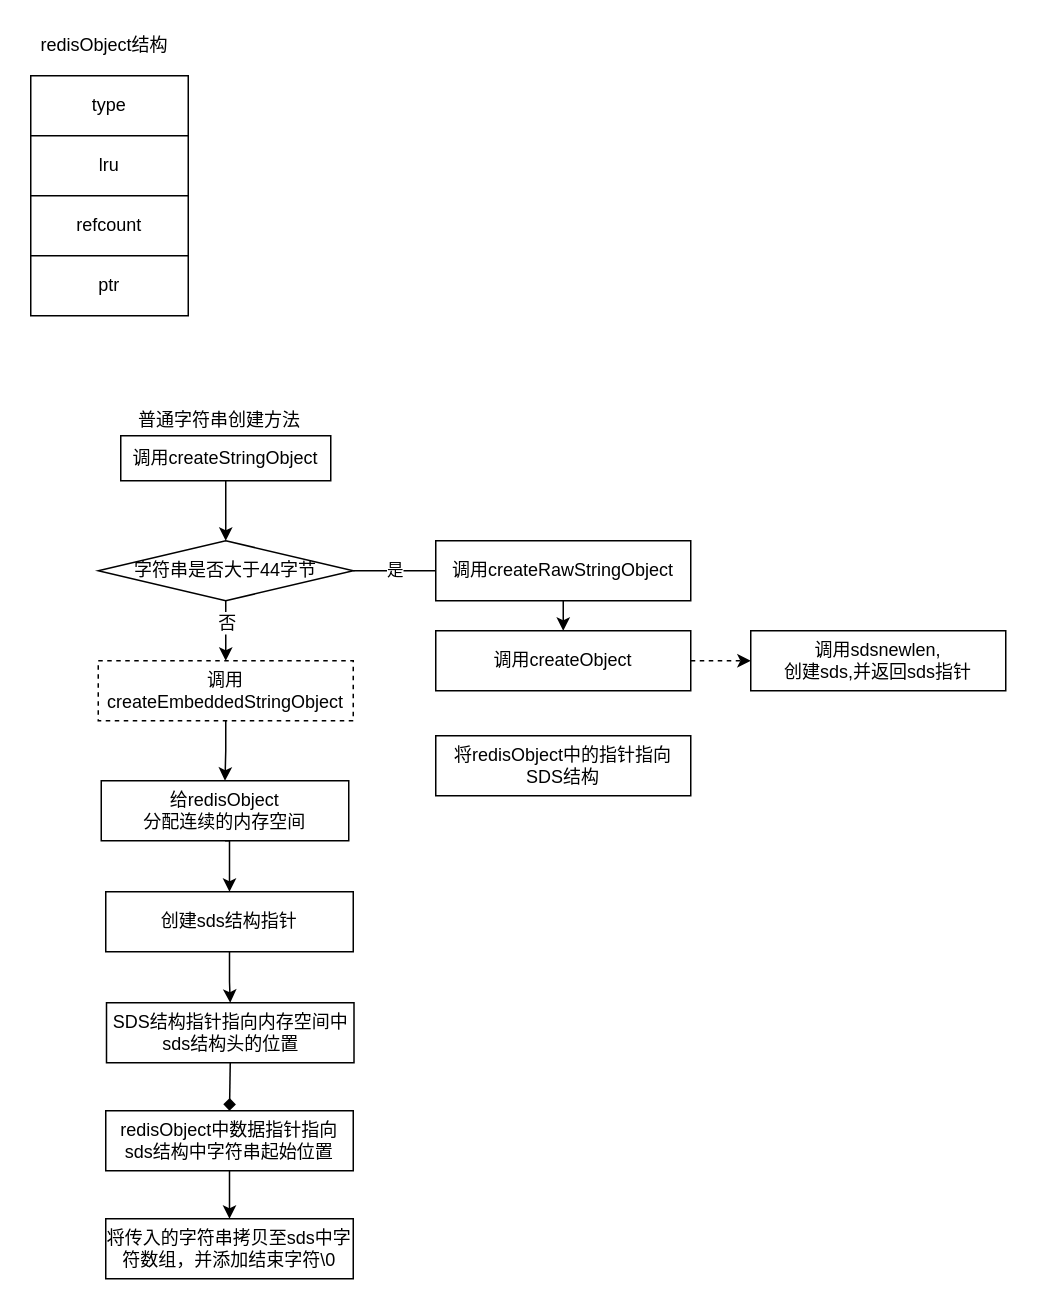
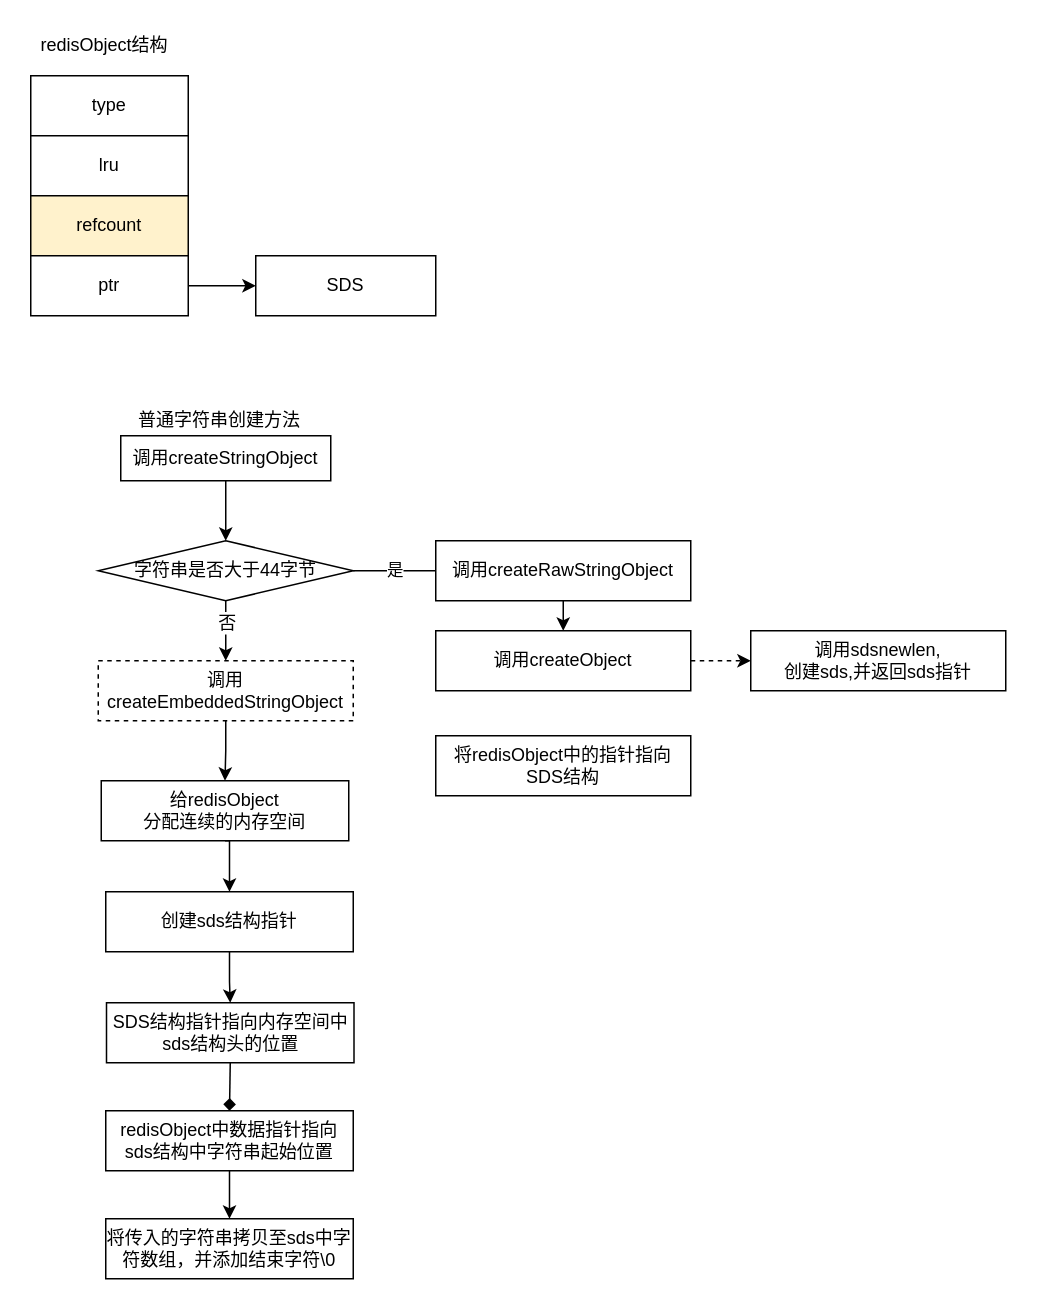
(110, 226) -> (110, 226)
none -> (217, 286)
none -> (346, 286)
